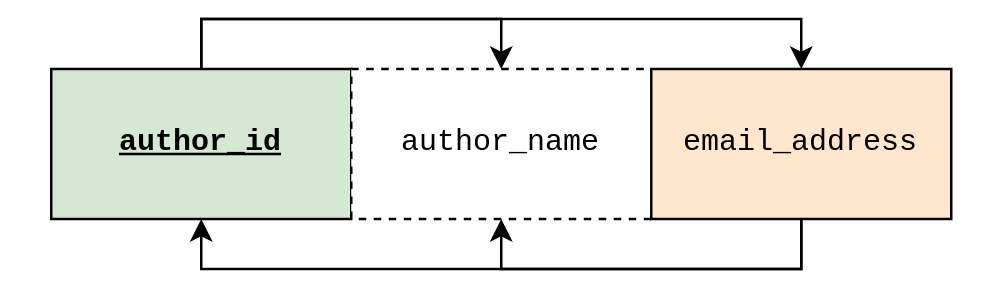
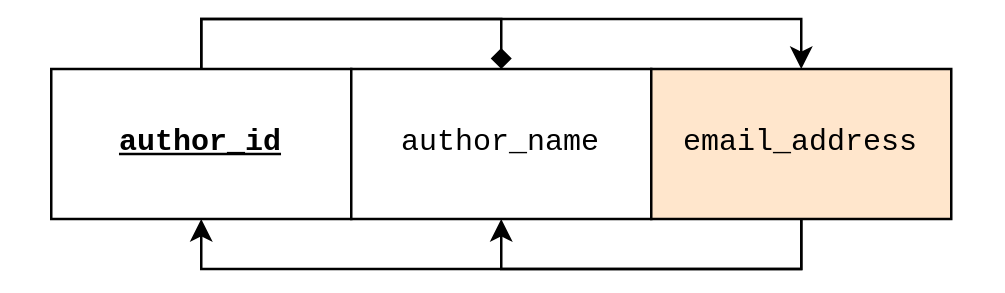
(501, 50) -> (501, 48)
(201, 144) -> (201, 144)
(501, 144) -> (501, 144)
